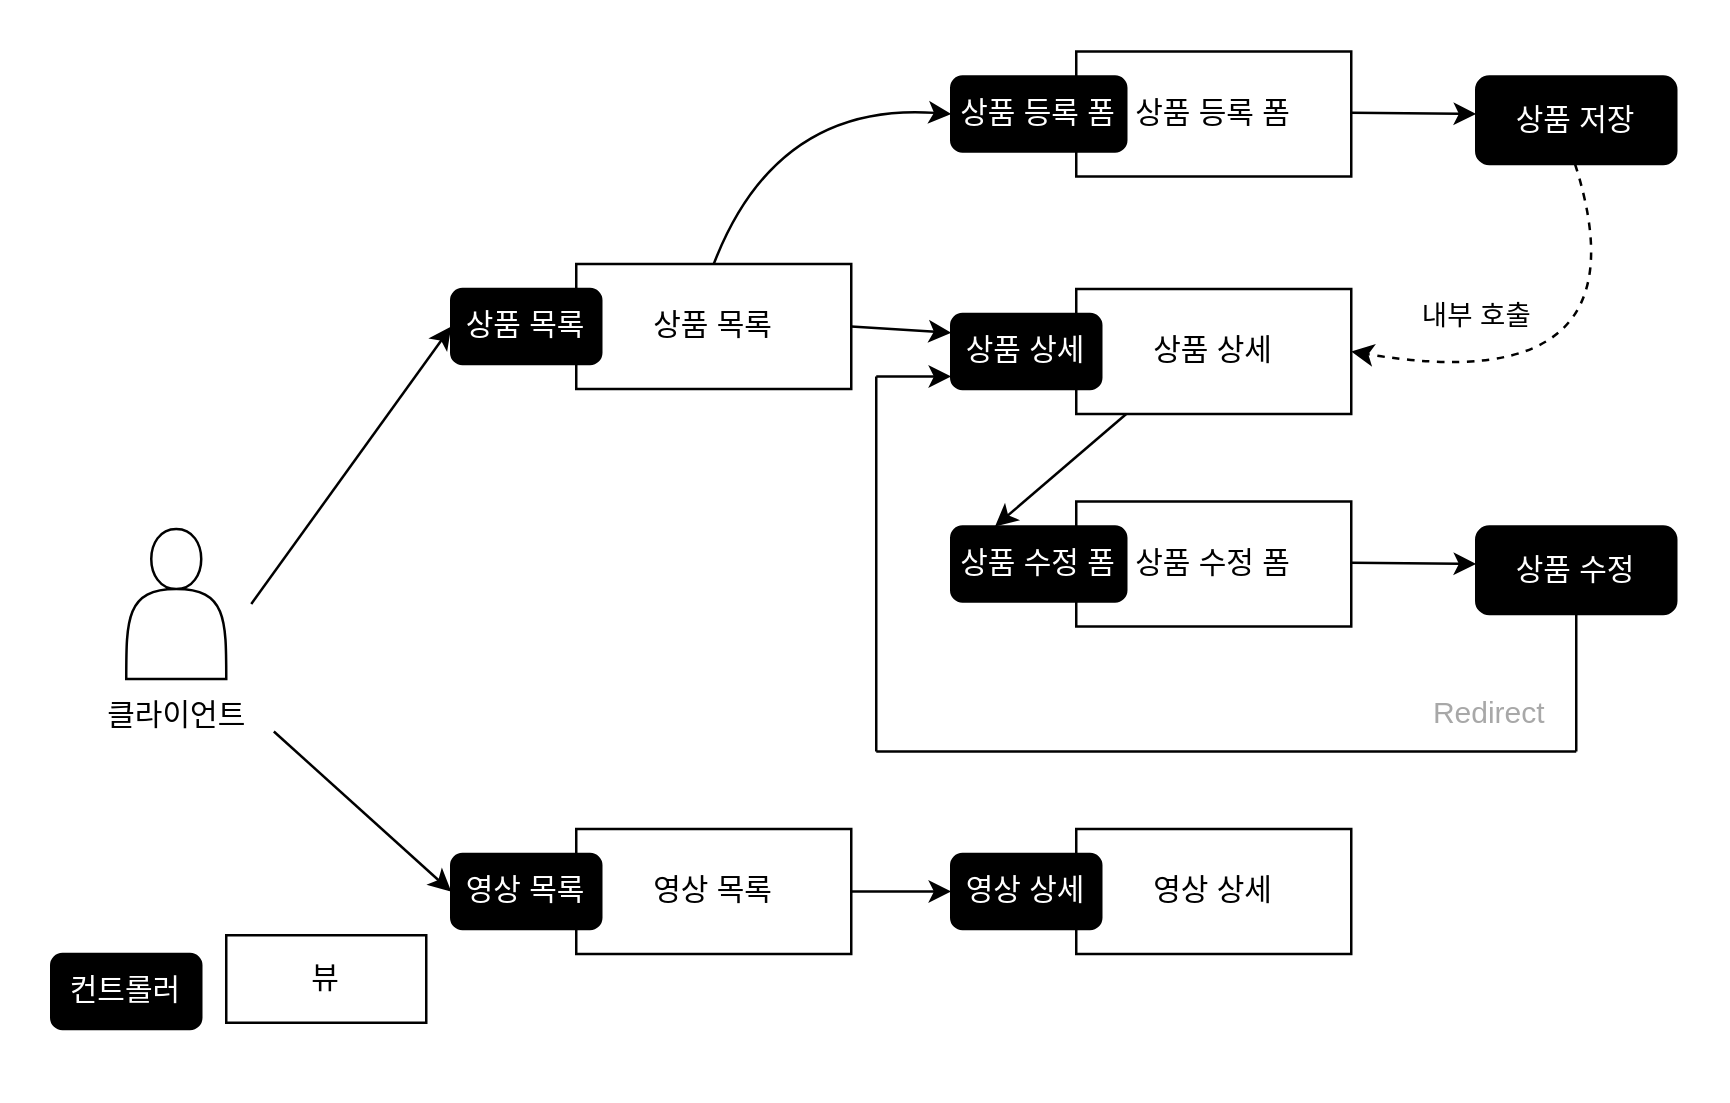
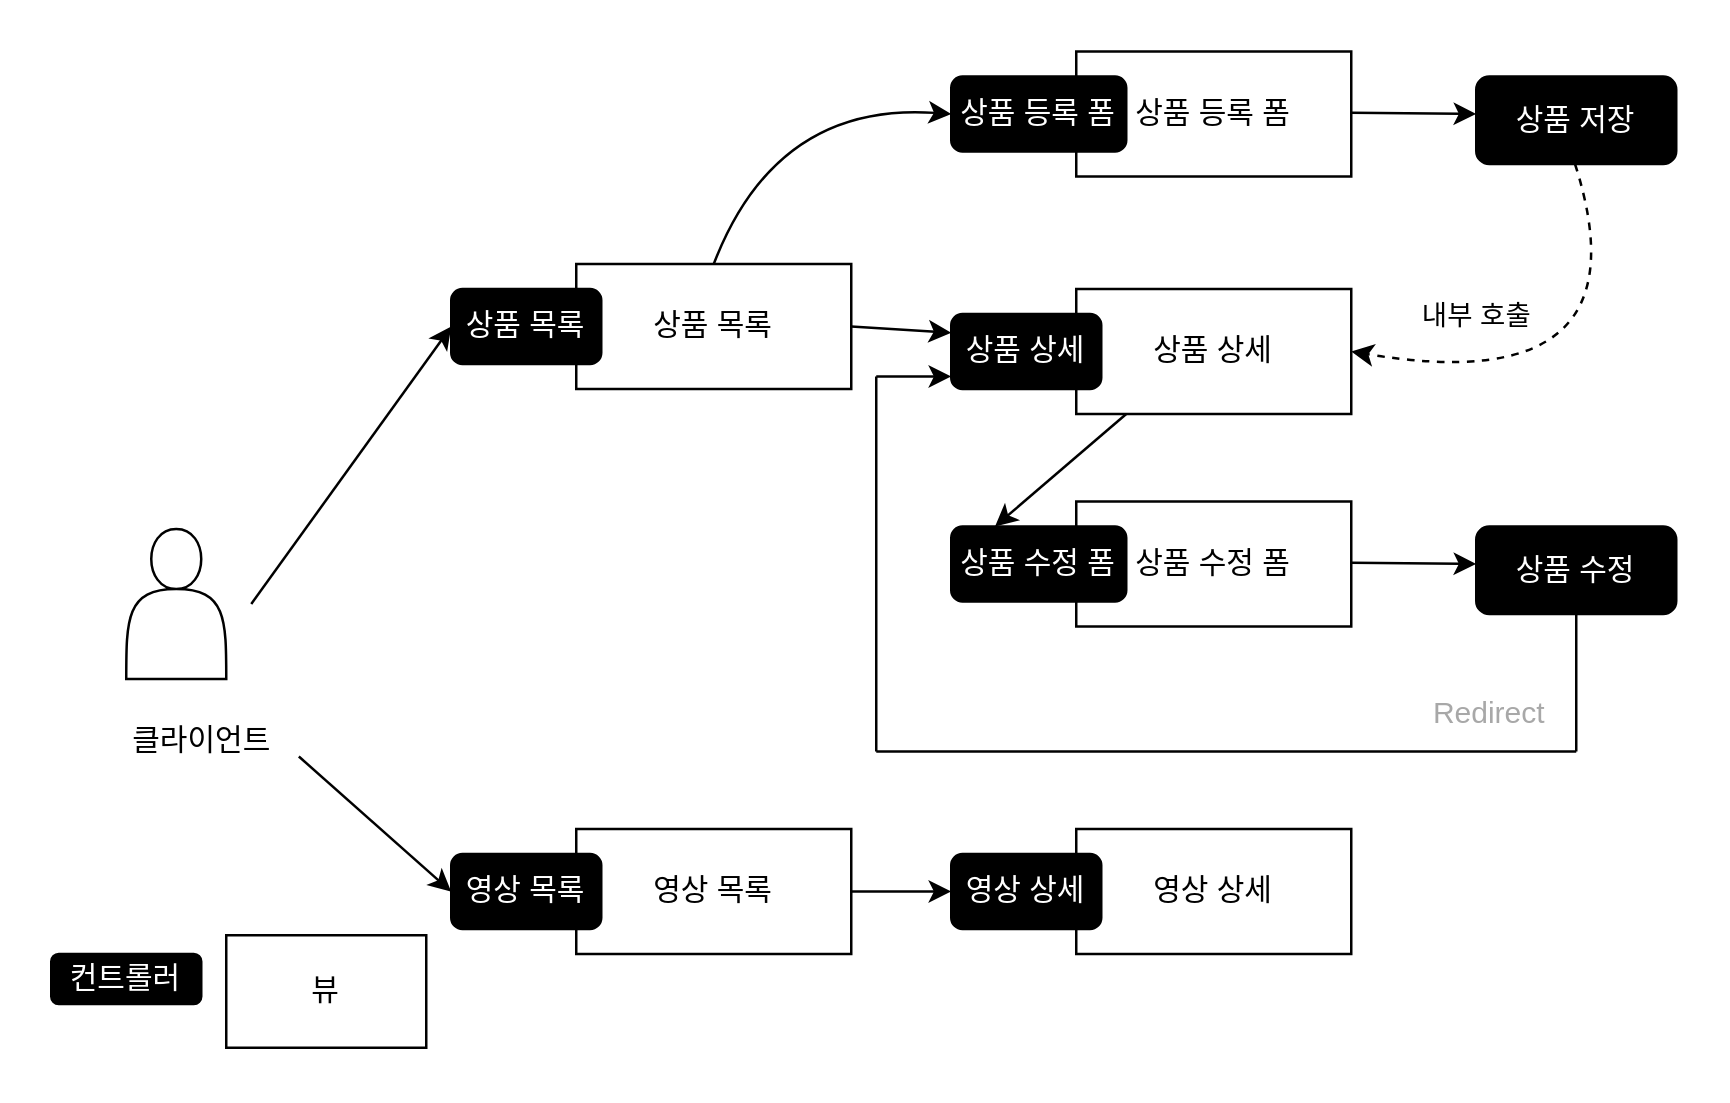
(176, 716) -> (201, 741)
(326, 979) -> (326, 991)
(126, 991) -> (126, 979)
